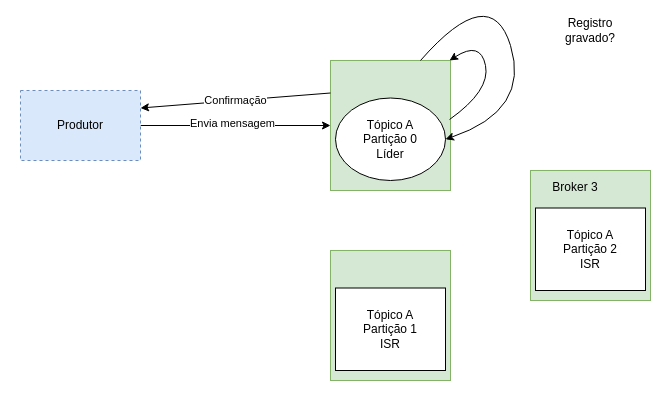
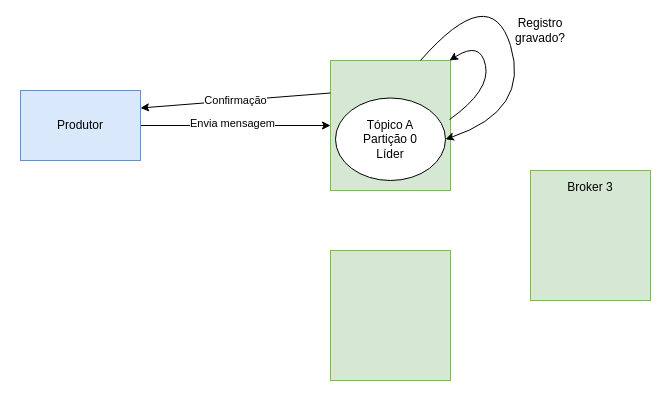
(591, 31) -> (541, 31)
(81, 126) -> (81, 126)
(576, 188) -> (591, 188)
(591, 249) -> none
(391, 329) -> none
